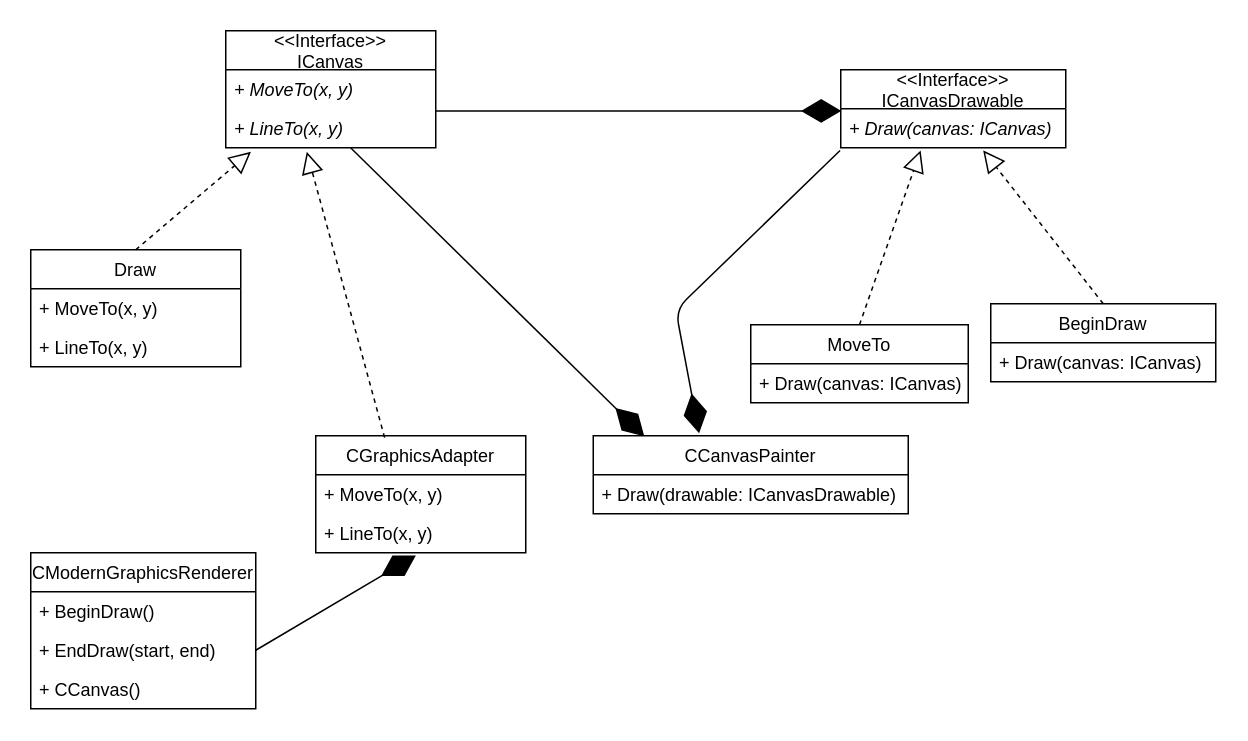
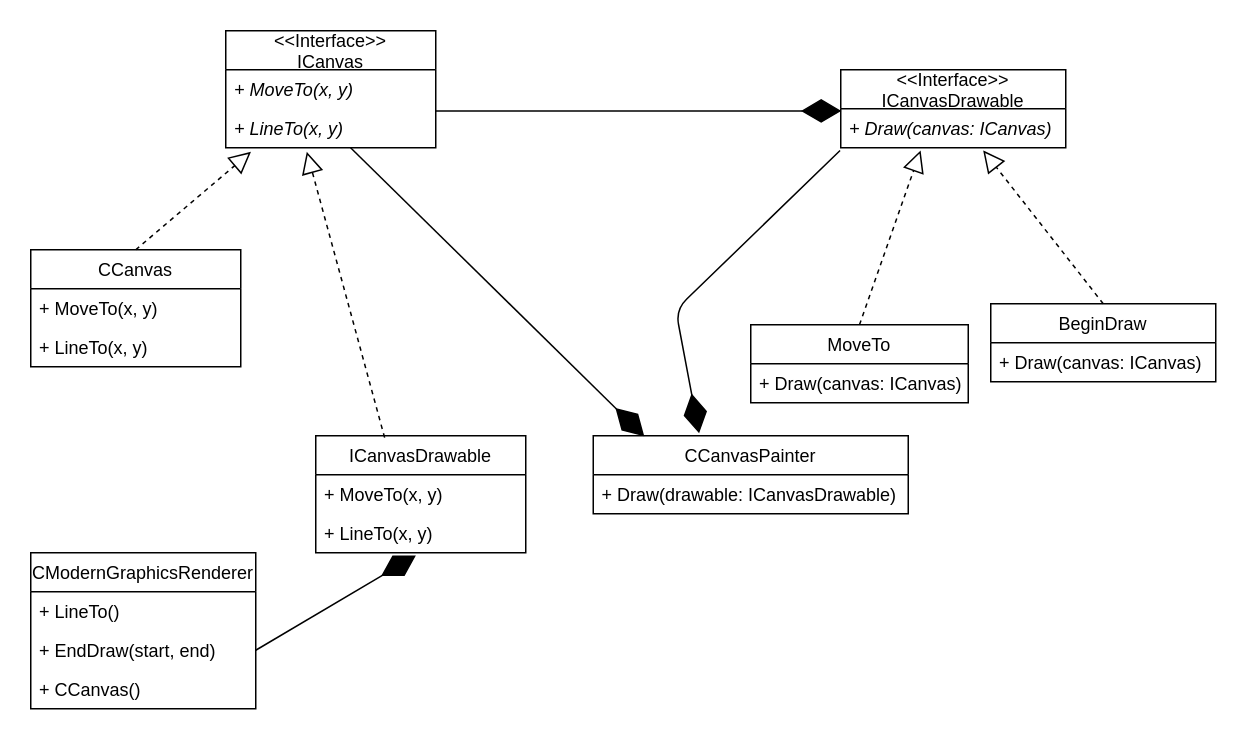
(135, 270) -> (135, 270)
(420, 456) -> (420, 456)
(100, 612) -> (85, 612)
